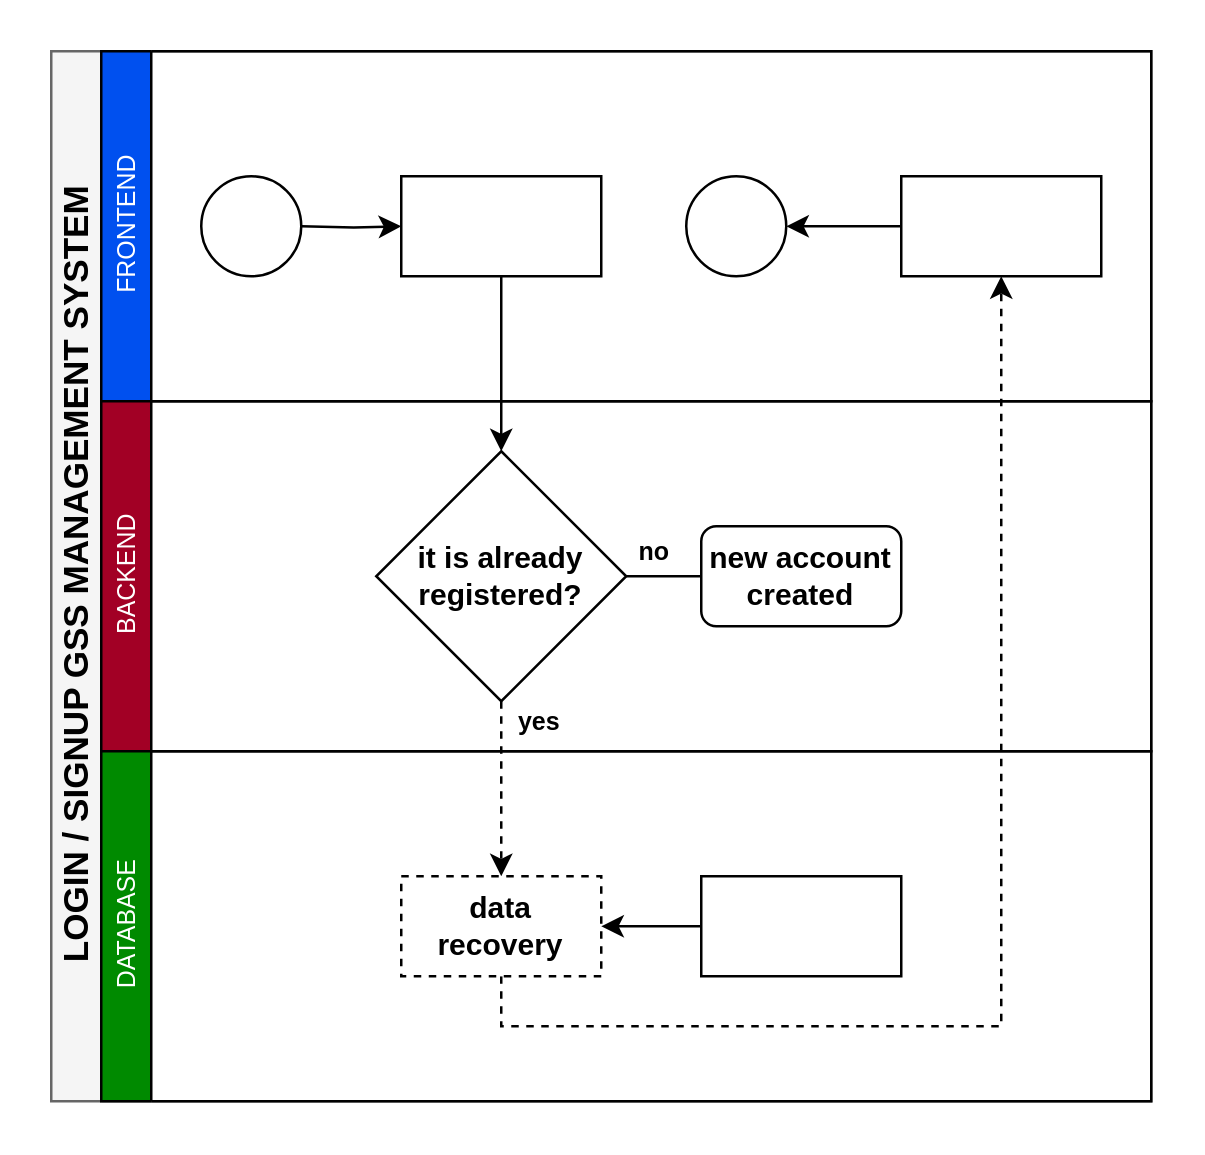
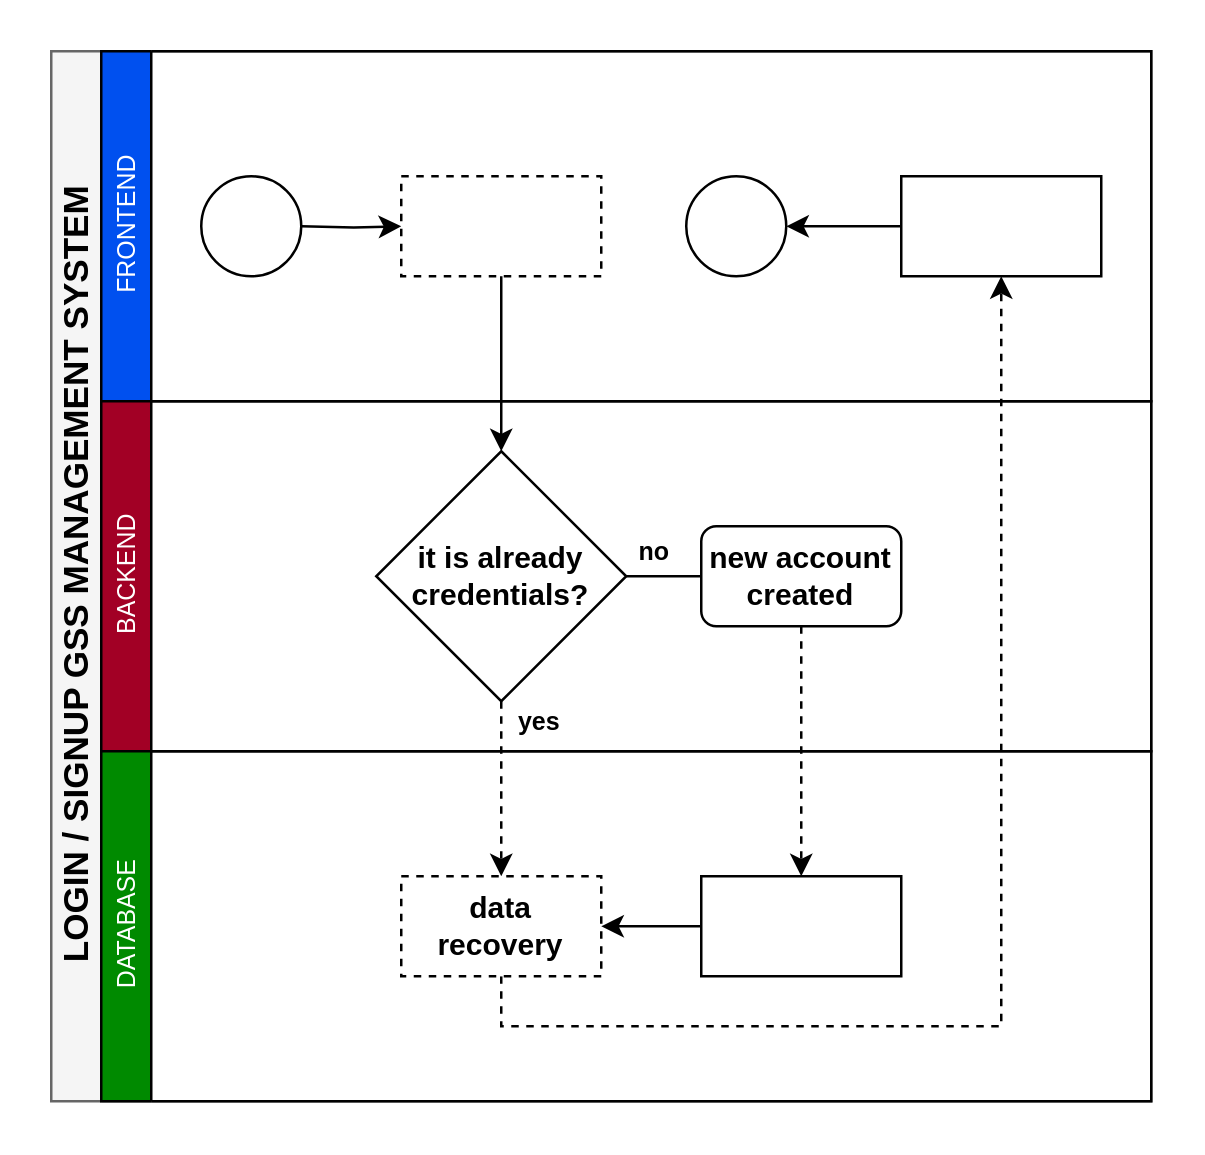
(501, 226) -> (501, 226)
(501, 576) -> (501, 576)
none -> (801, 686)
